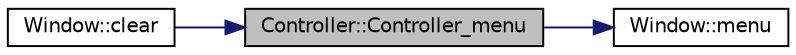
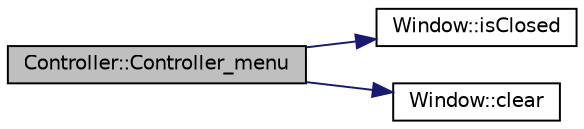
(200, 27) -> (340, 86)
(701, 27) -> (477, 27)
